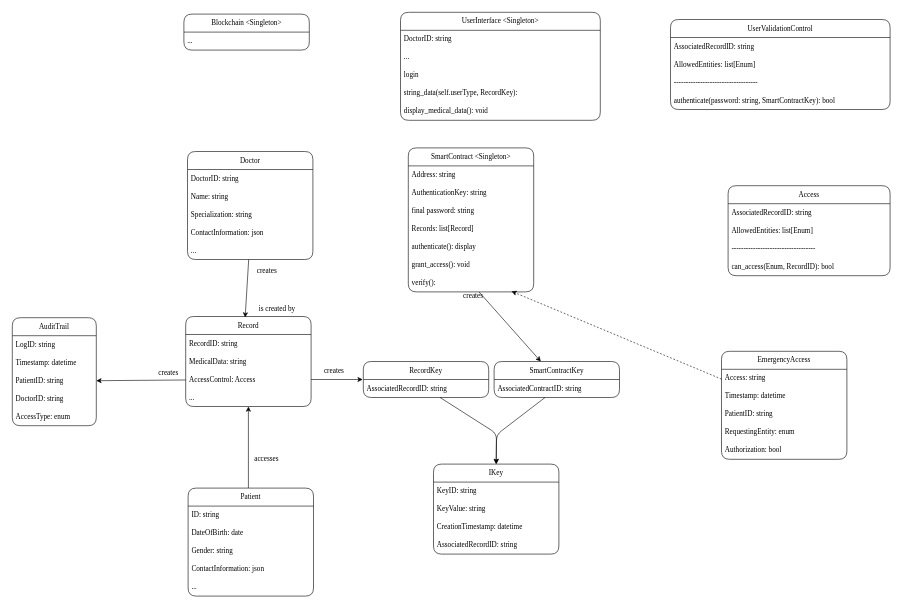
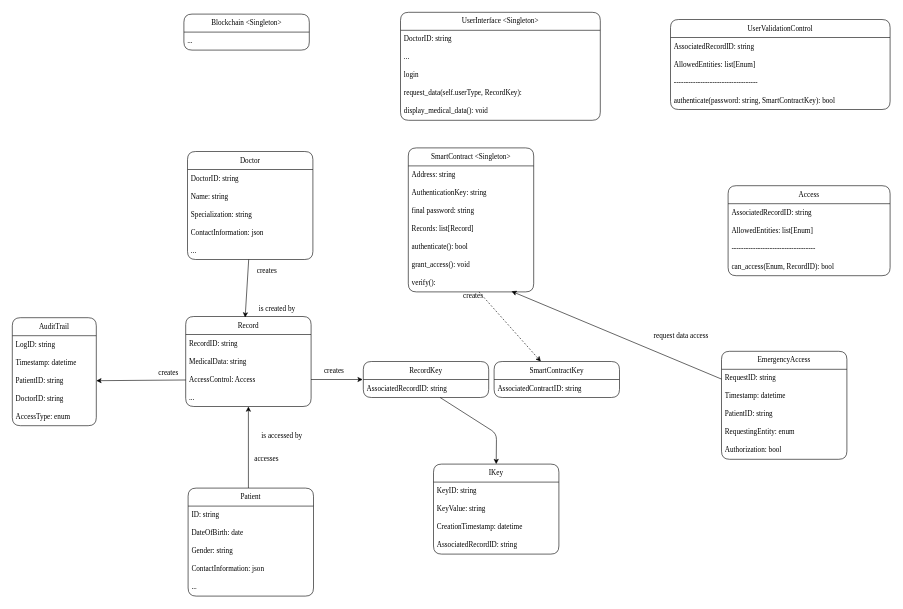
(475, 93) -> (478, 93)
(454, 247) -> (448, 247)
(508, 325) -> (508, 325)
(617, 335) -> (617, 335)
none -> (681, 336)
(751, 378) -> (757, 378)
(520, 416) -> none
none -> (282, 436)
